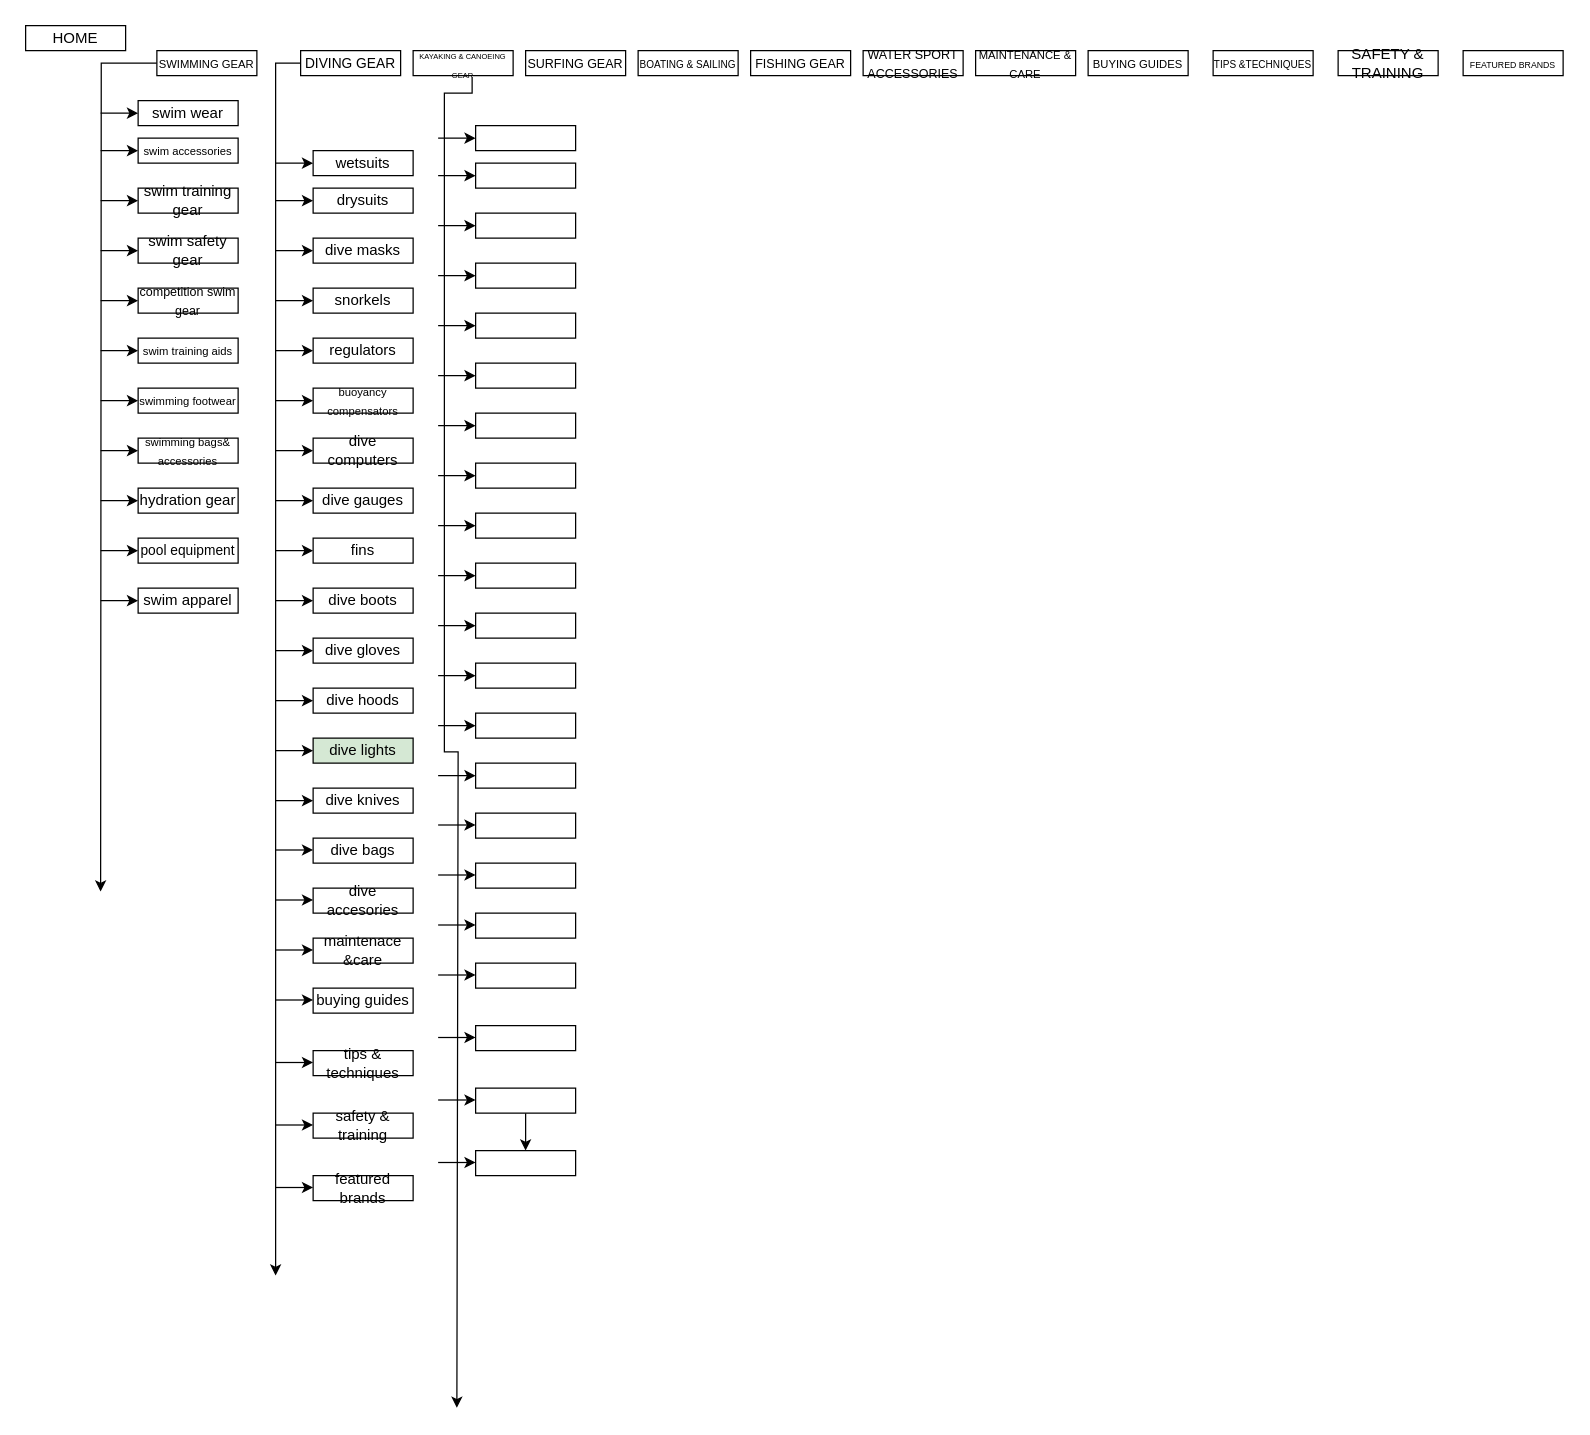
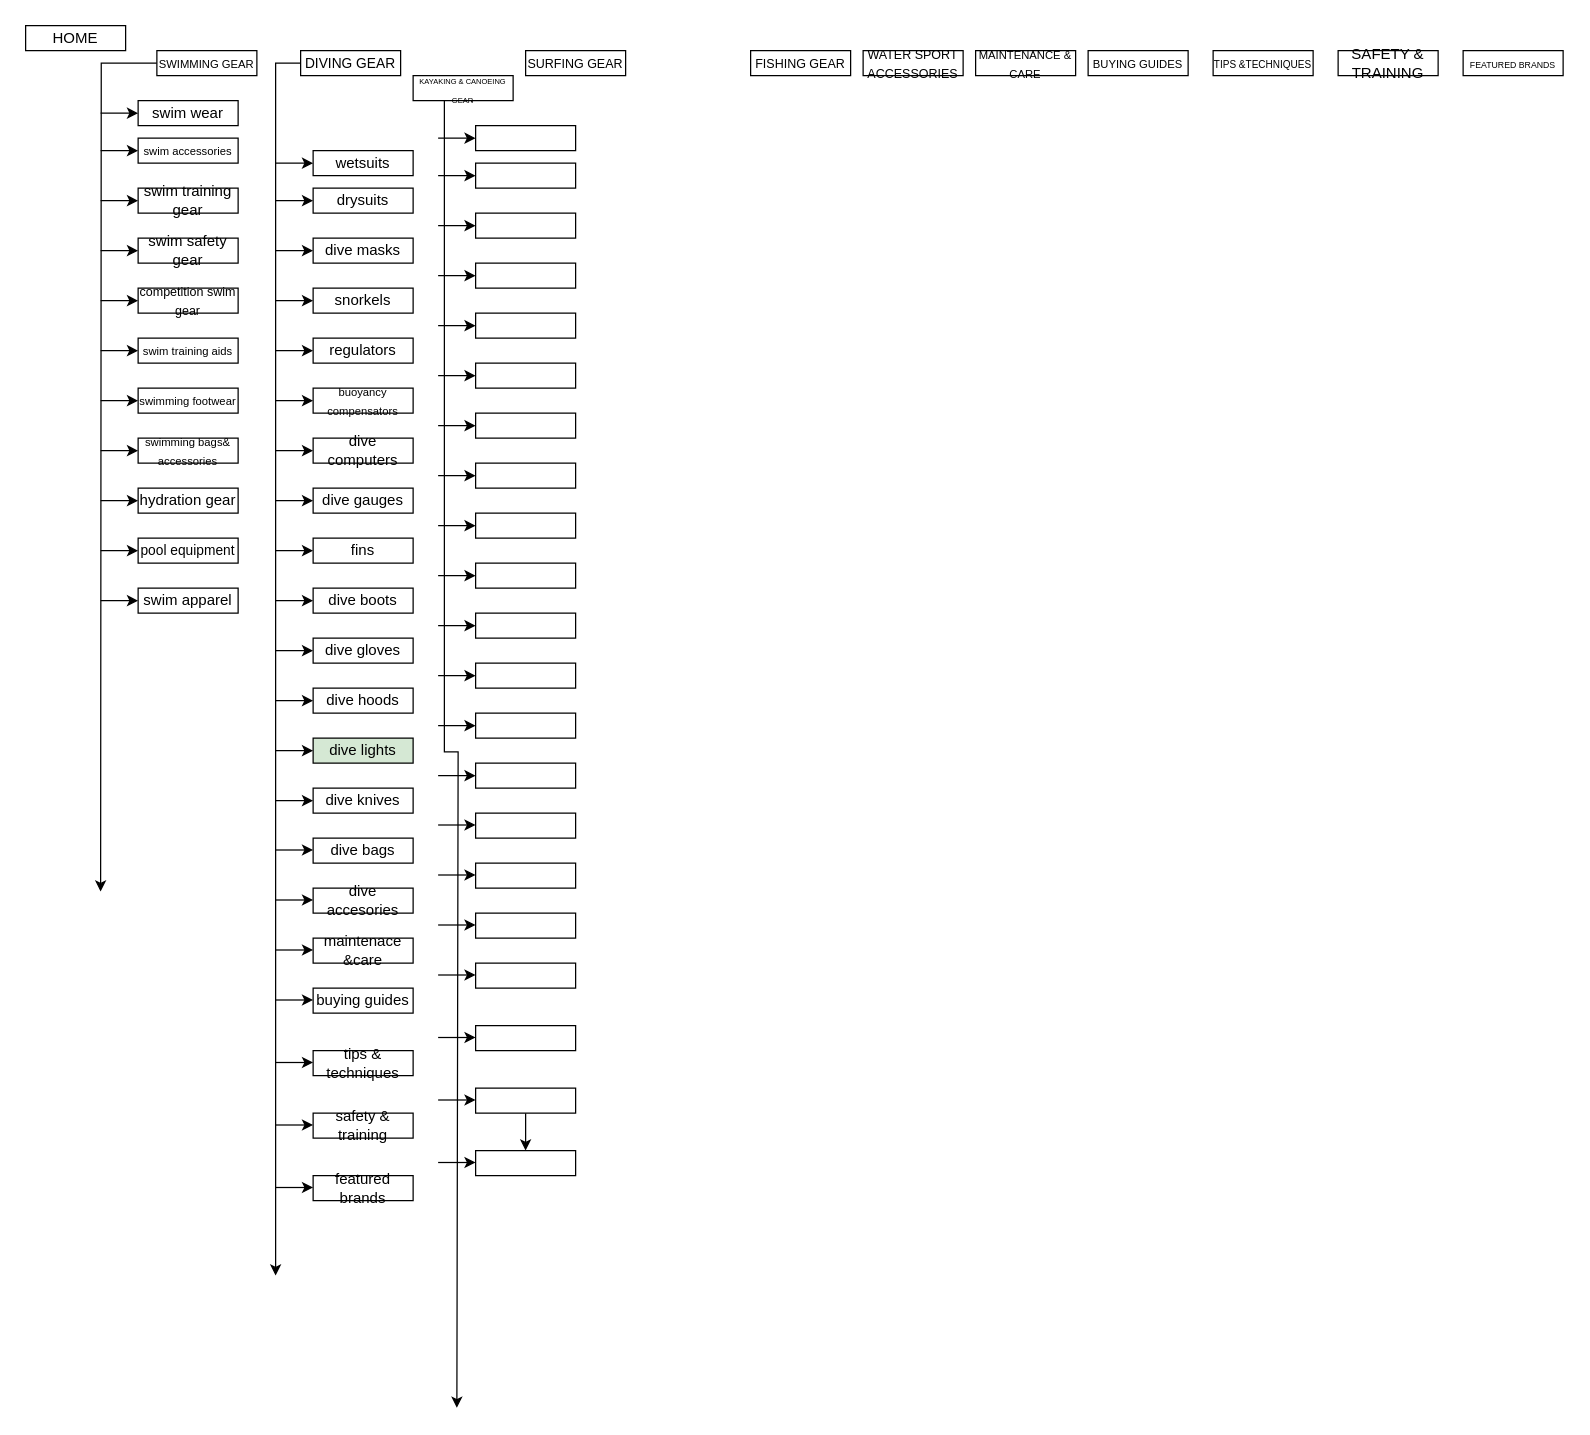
(463, 63) -> (463, 88)
(688, 63) -> none
